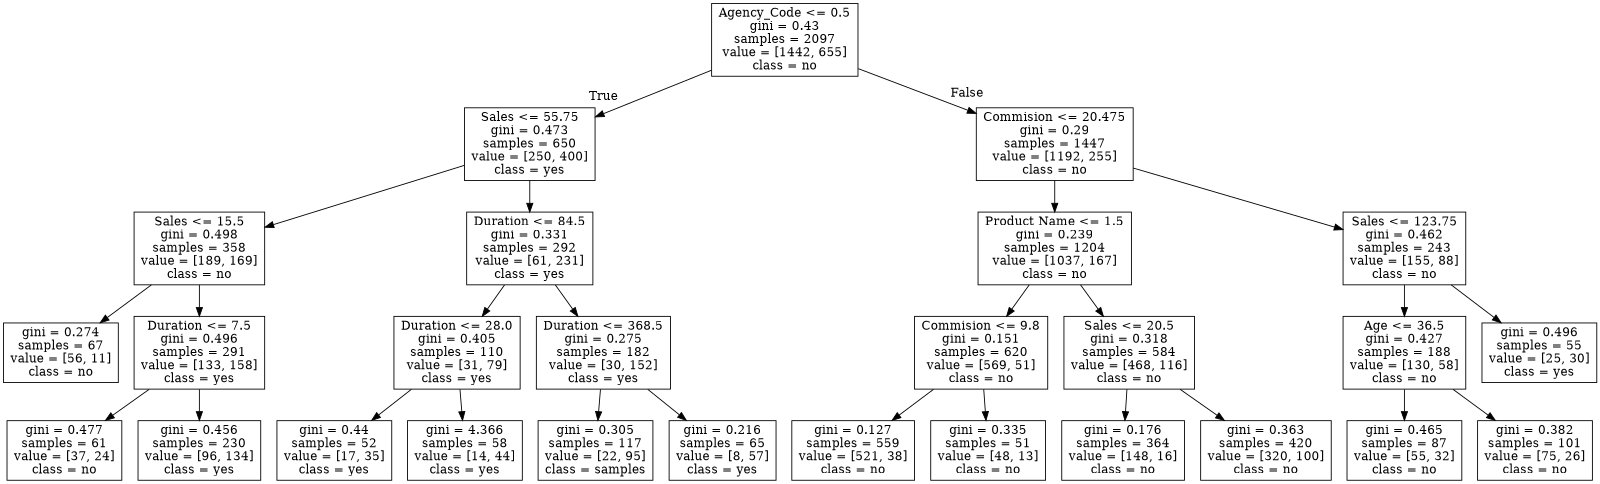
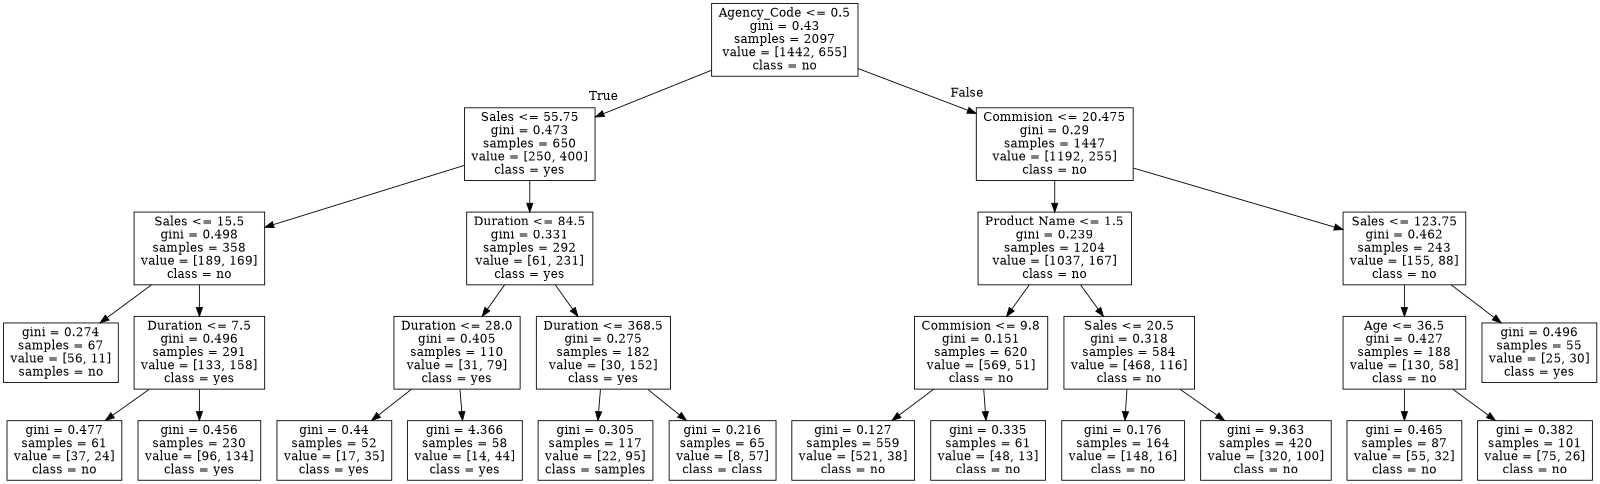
(61, 353) -> (61, 353)
(723, 450) -> (723, 450)
(988, 450) -> (988, 450)
(1123, 450) -> (1123, 450)
(1266, 450) -> (1266, 450)
